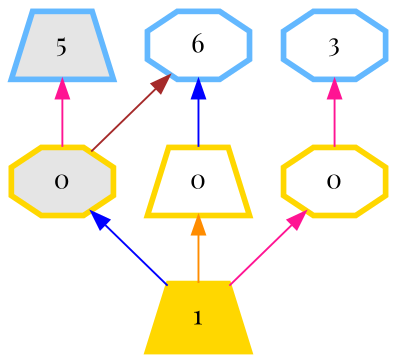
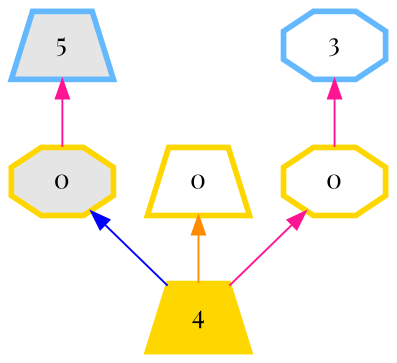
(198, 45) -> none
(198, 318) -> (198, 318)
